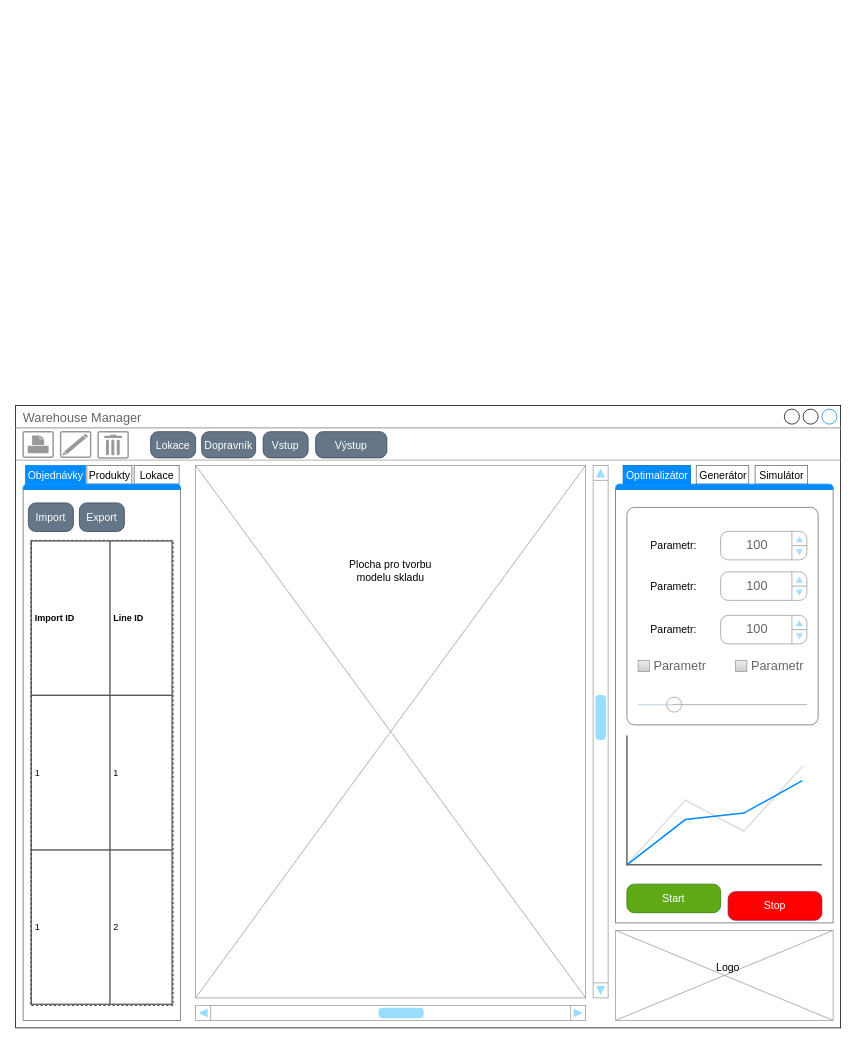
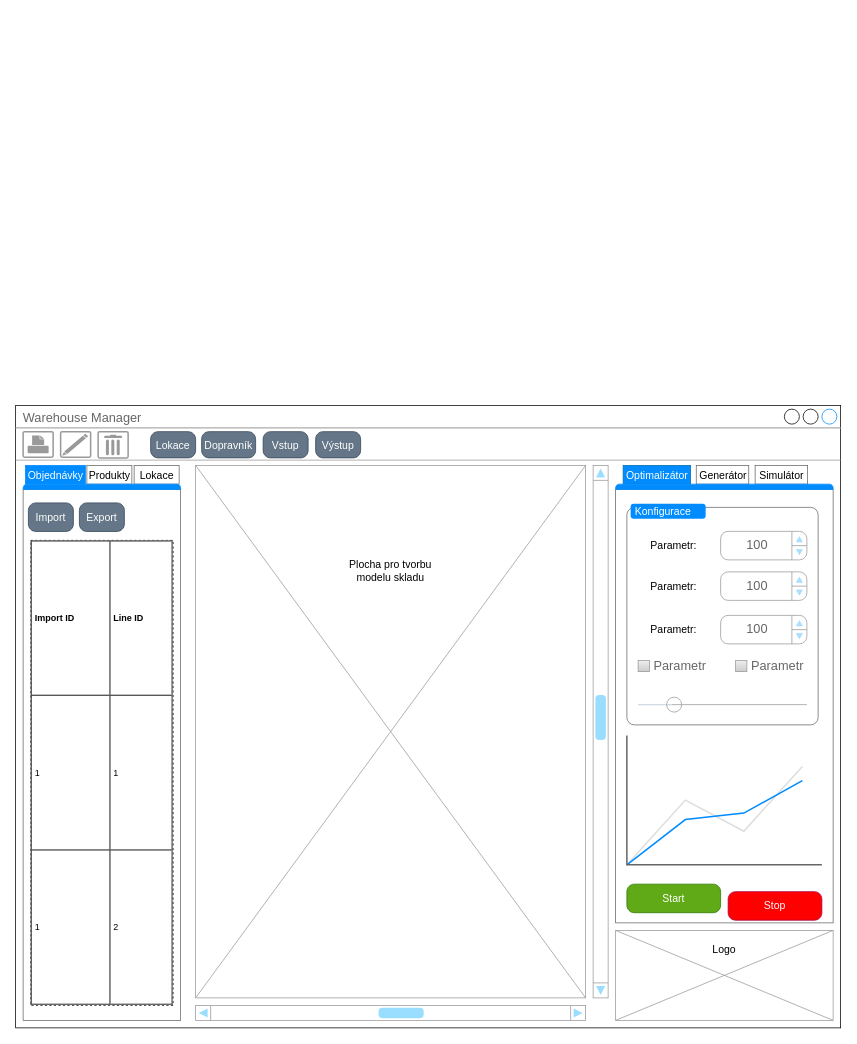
(351, 445) -> (338, 445)
none -> (668, 511)
(728, 968) -> (724, 949)
